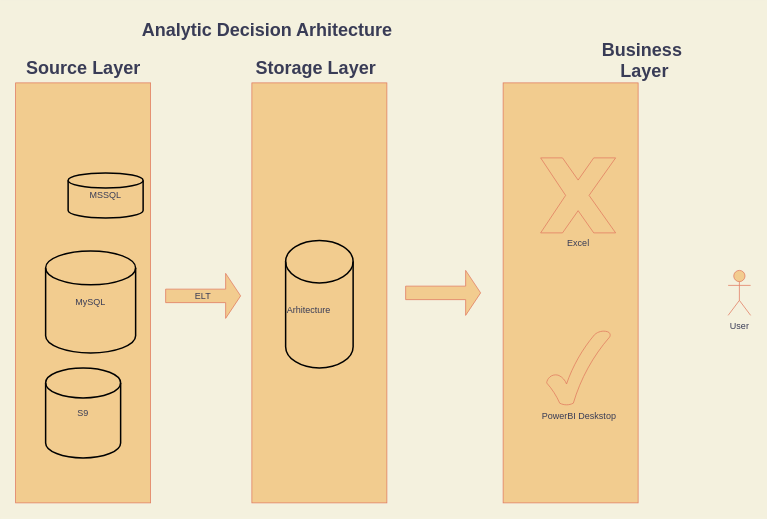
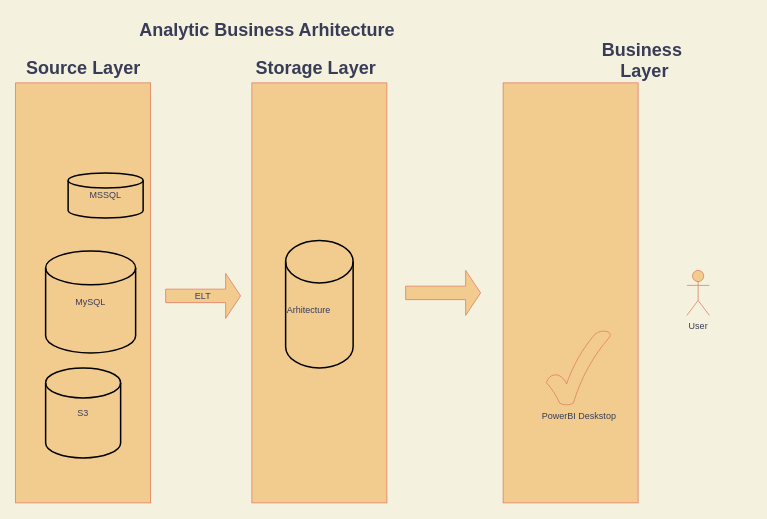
(267, 30) -> (267, 30)
(578, 195) -> none
(739, 293) -> (698, 293)
(83, 413) -> (83, 413)
